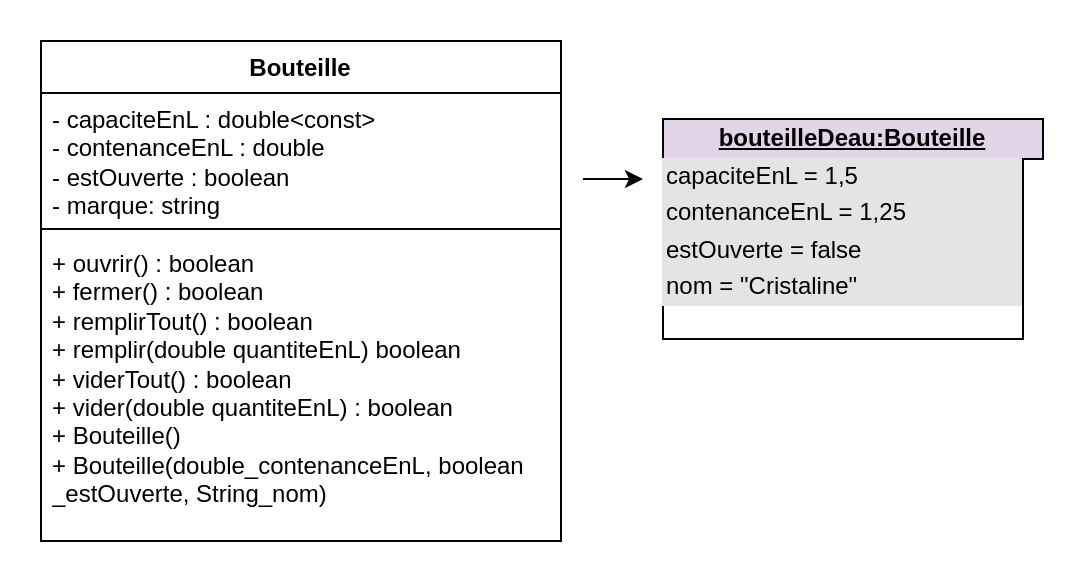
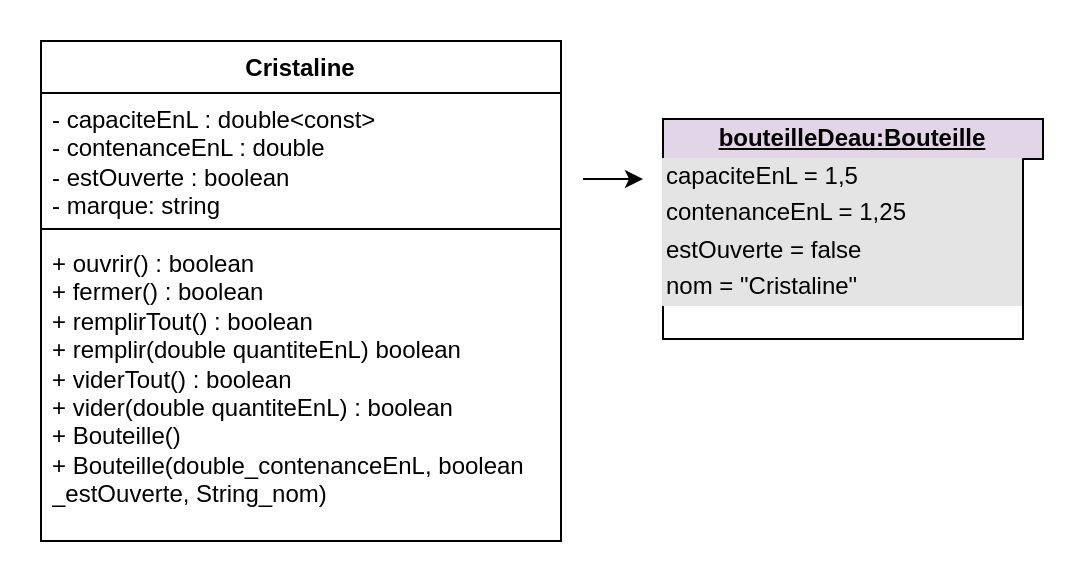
(301, 69) -> (301, 69)
